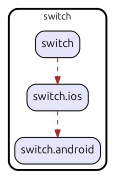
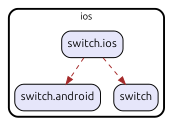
(58, 17) -> (86, 17)
(58, 67) -> (112, 68)
